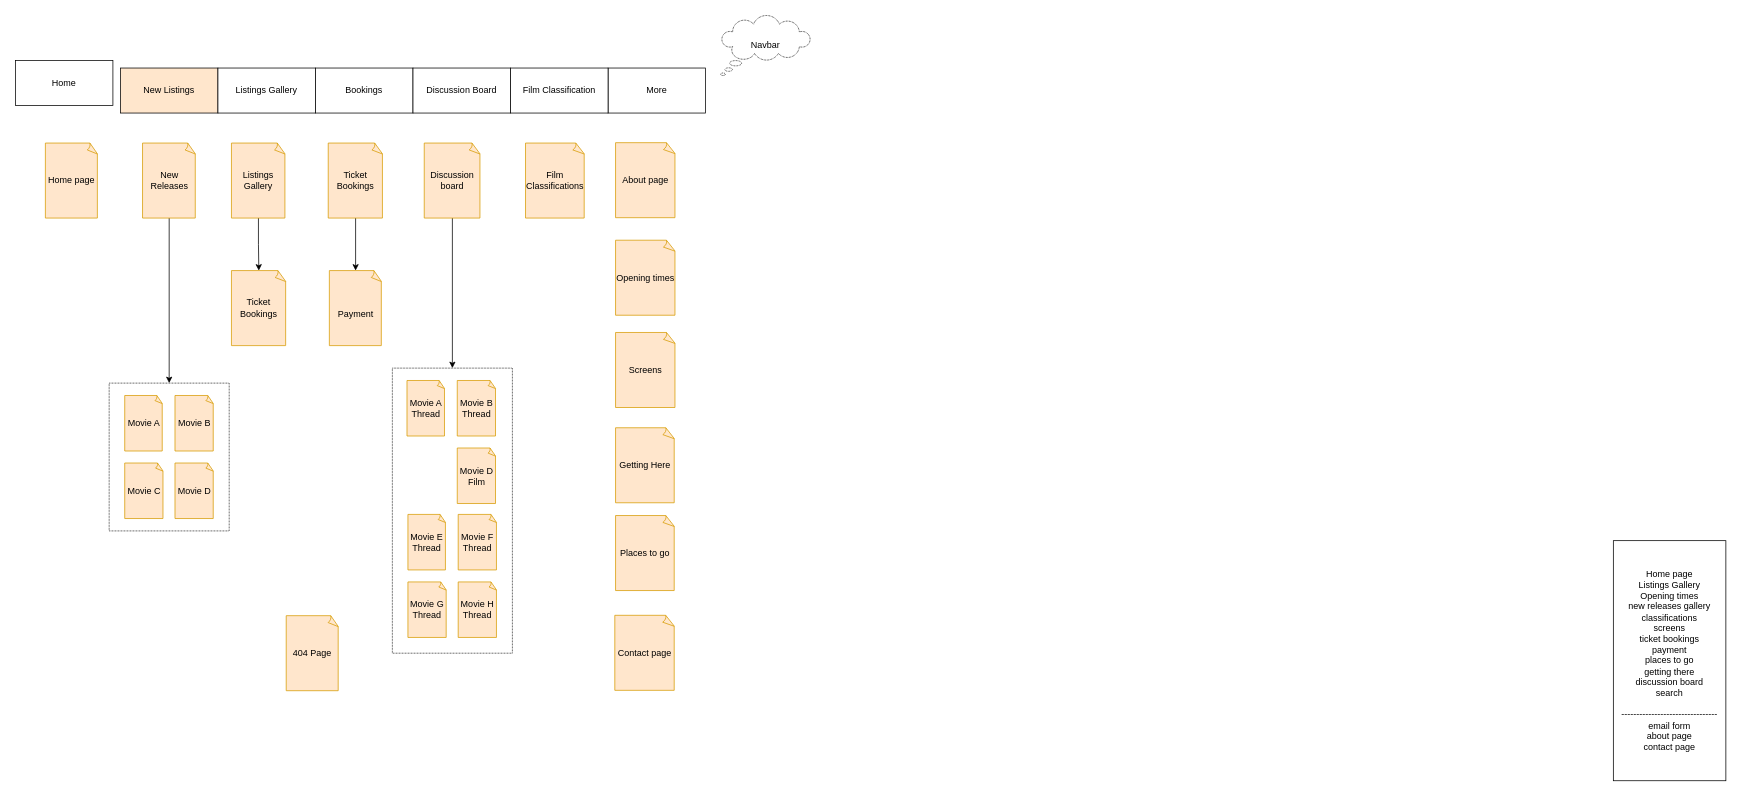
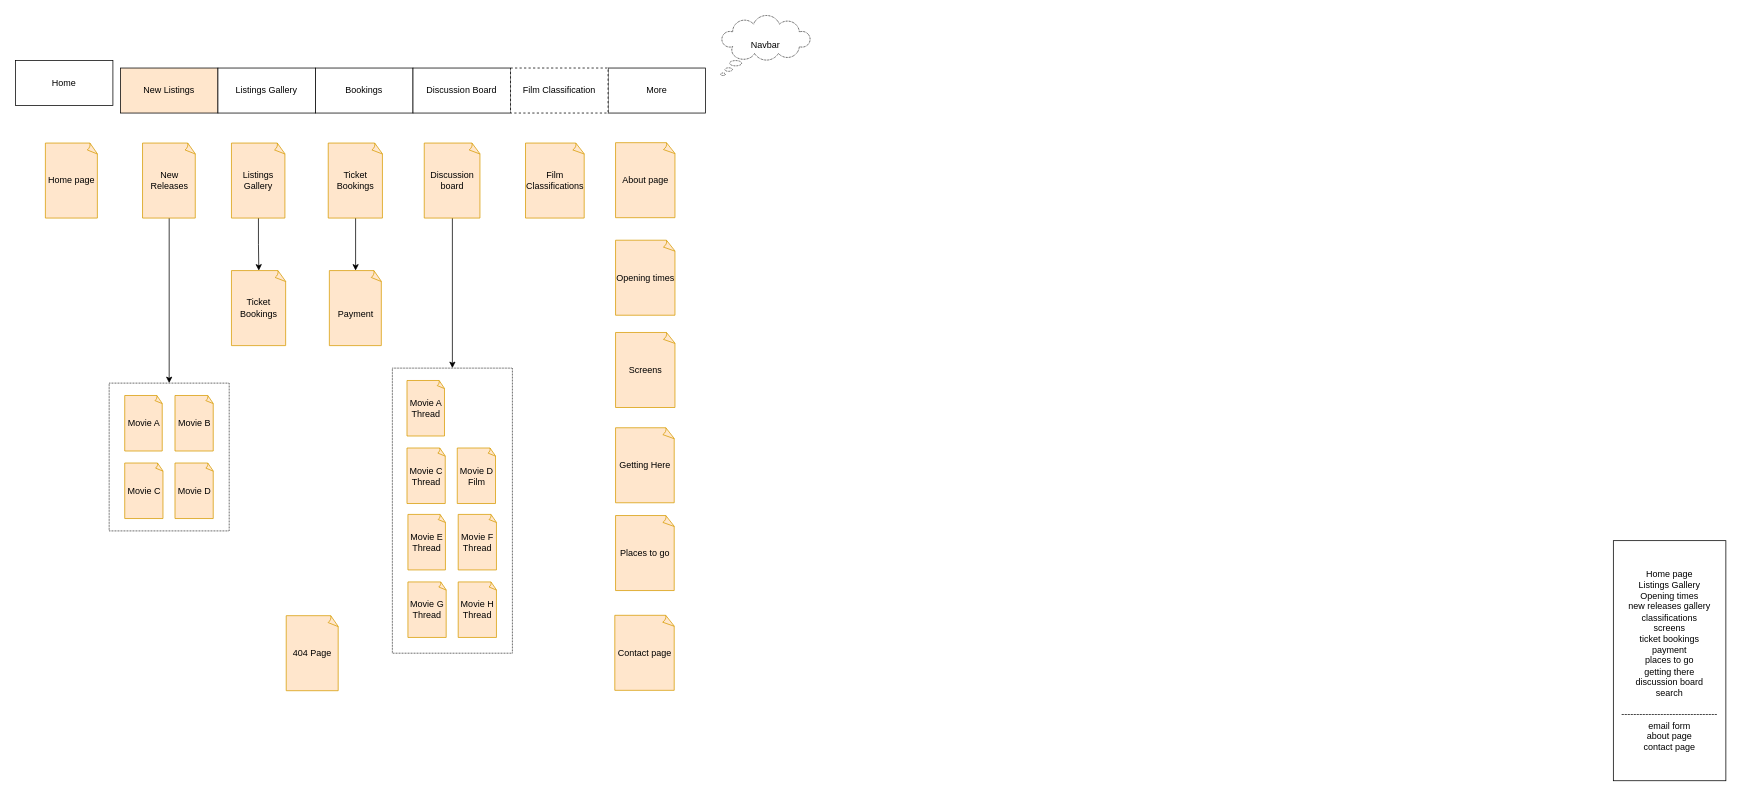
(559, 90) -> (559, 90)
(476, 408) -> none
none -> (426, 476)
